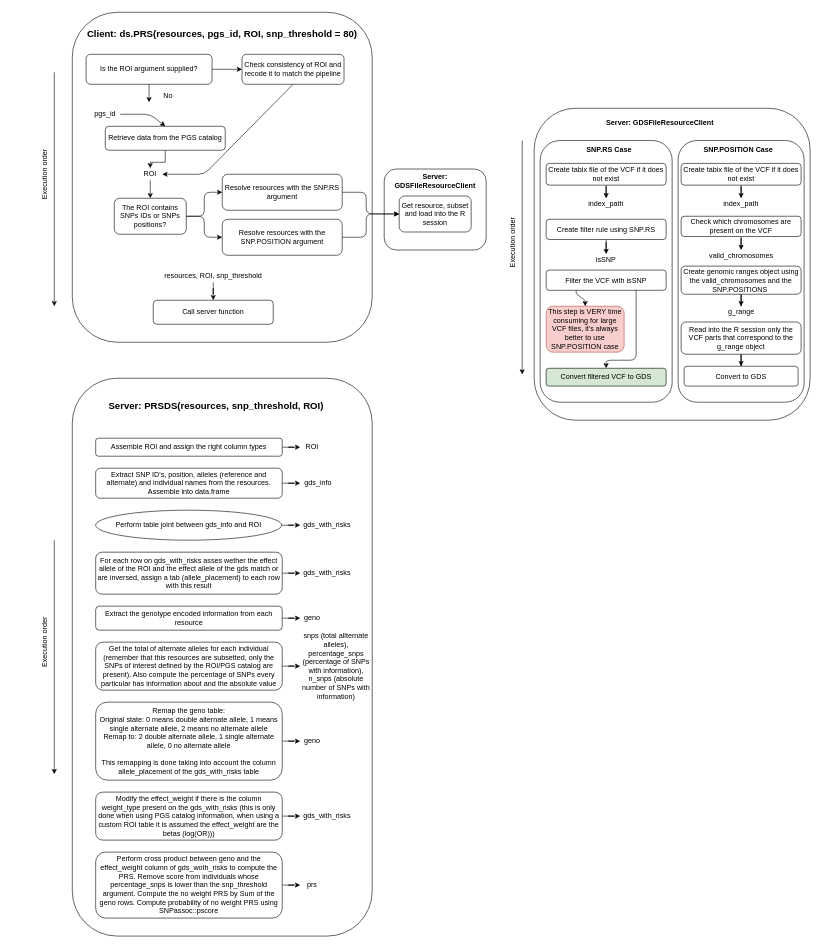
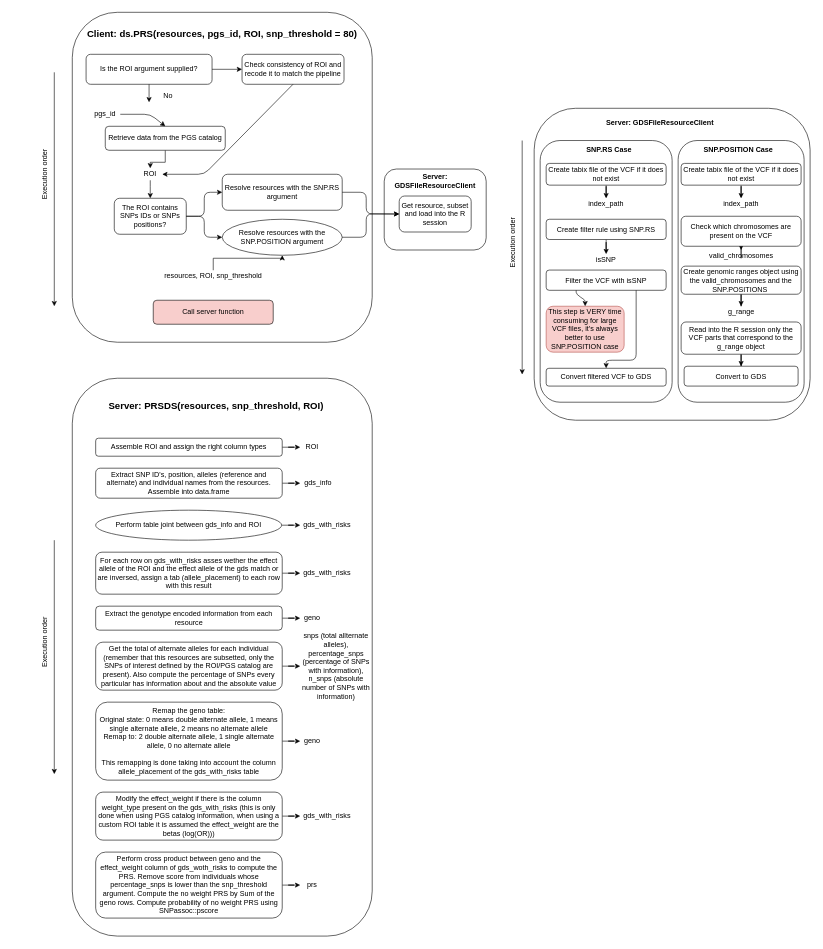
(741, 226) -> (741, 231)
(282, 237) -> (282, 237)
(213, 291) -> (280, 258)
(213, 312) -> (213, 312)
(606, 377) -> (606, 377)
